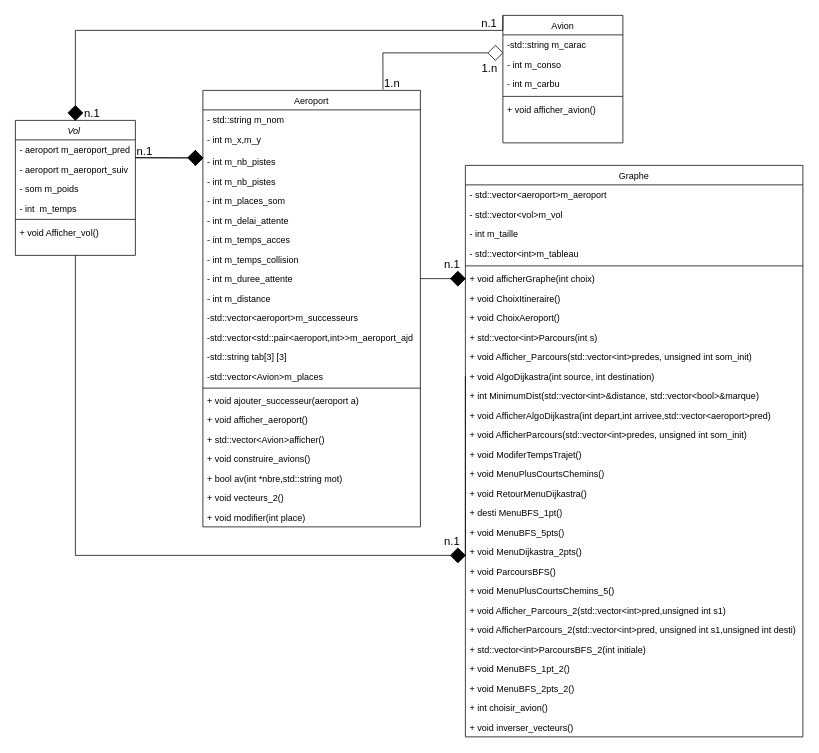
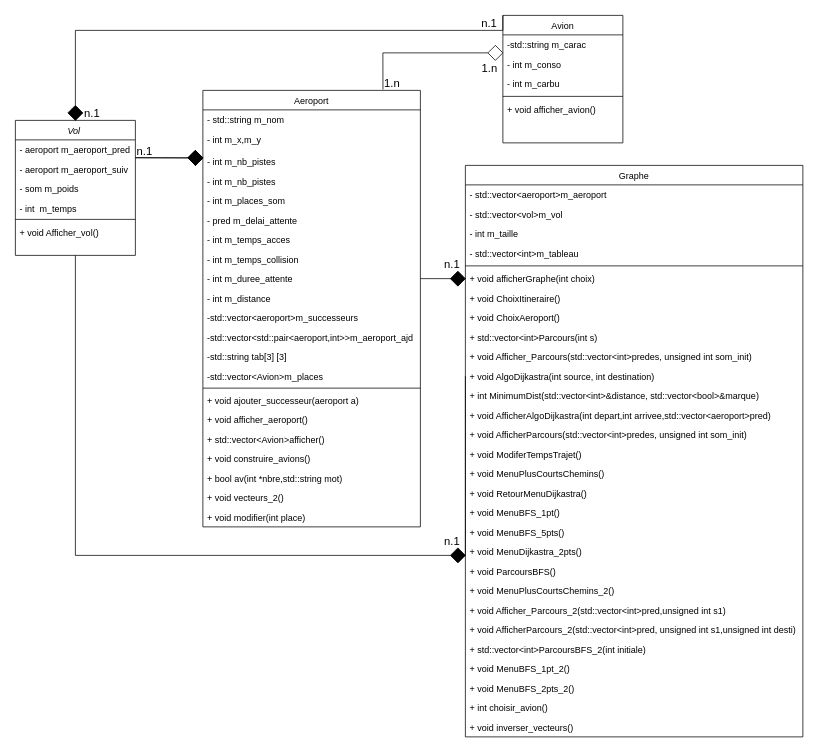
(254, 221) -> (258, 221)
(519, 513) -> (516, 513)
(544, 591) -> (544, 591)
